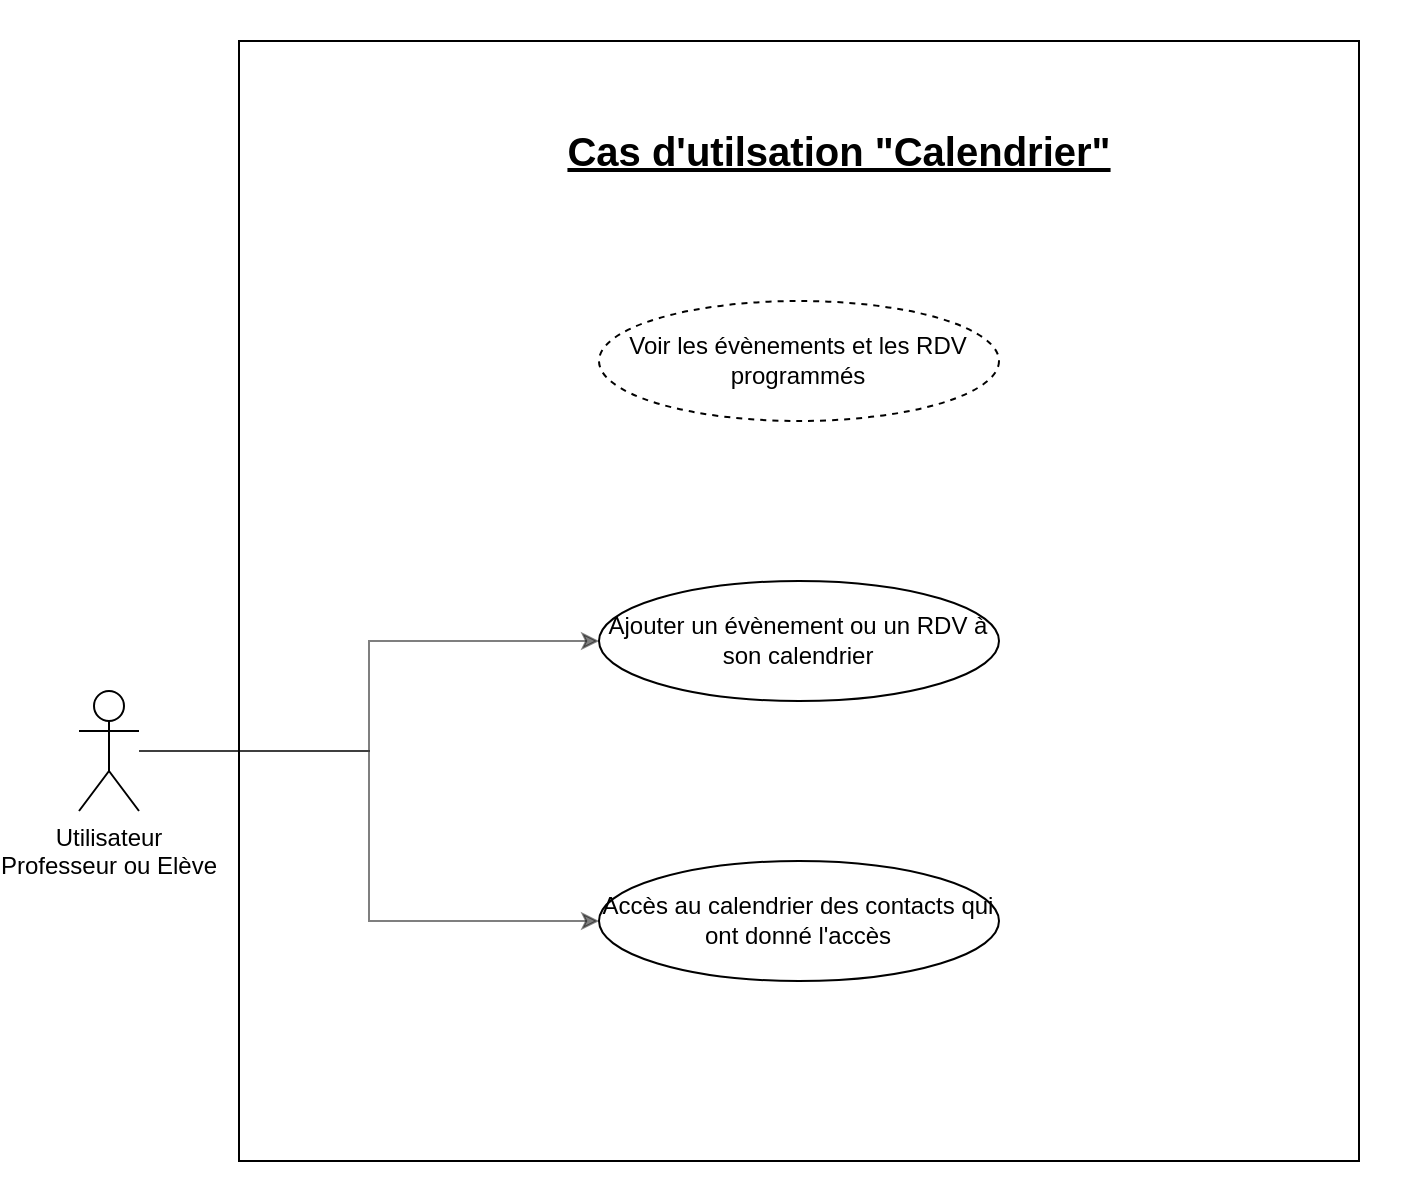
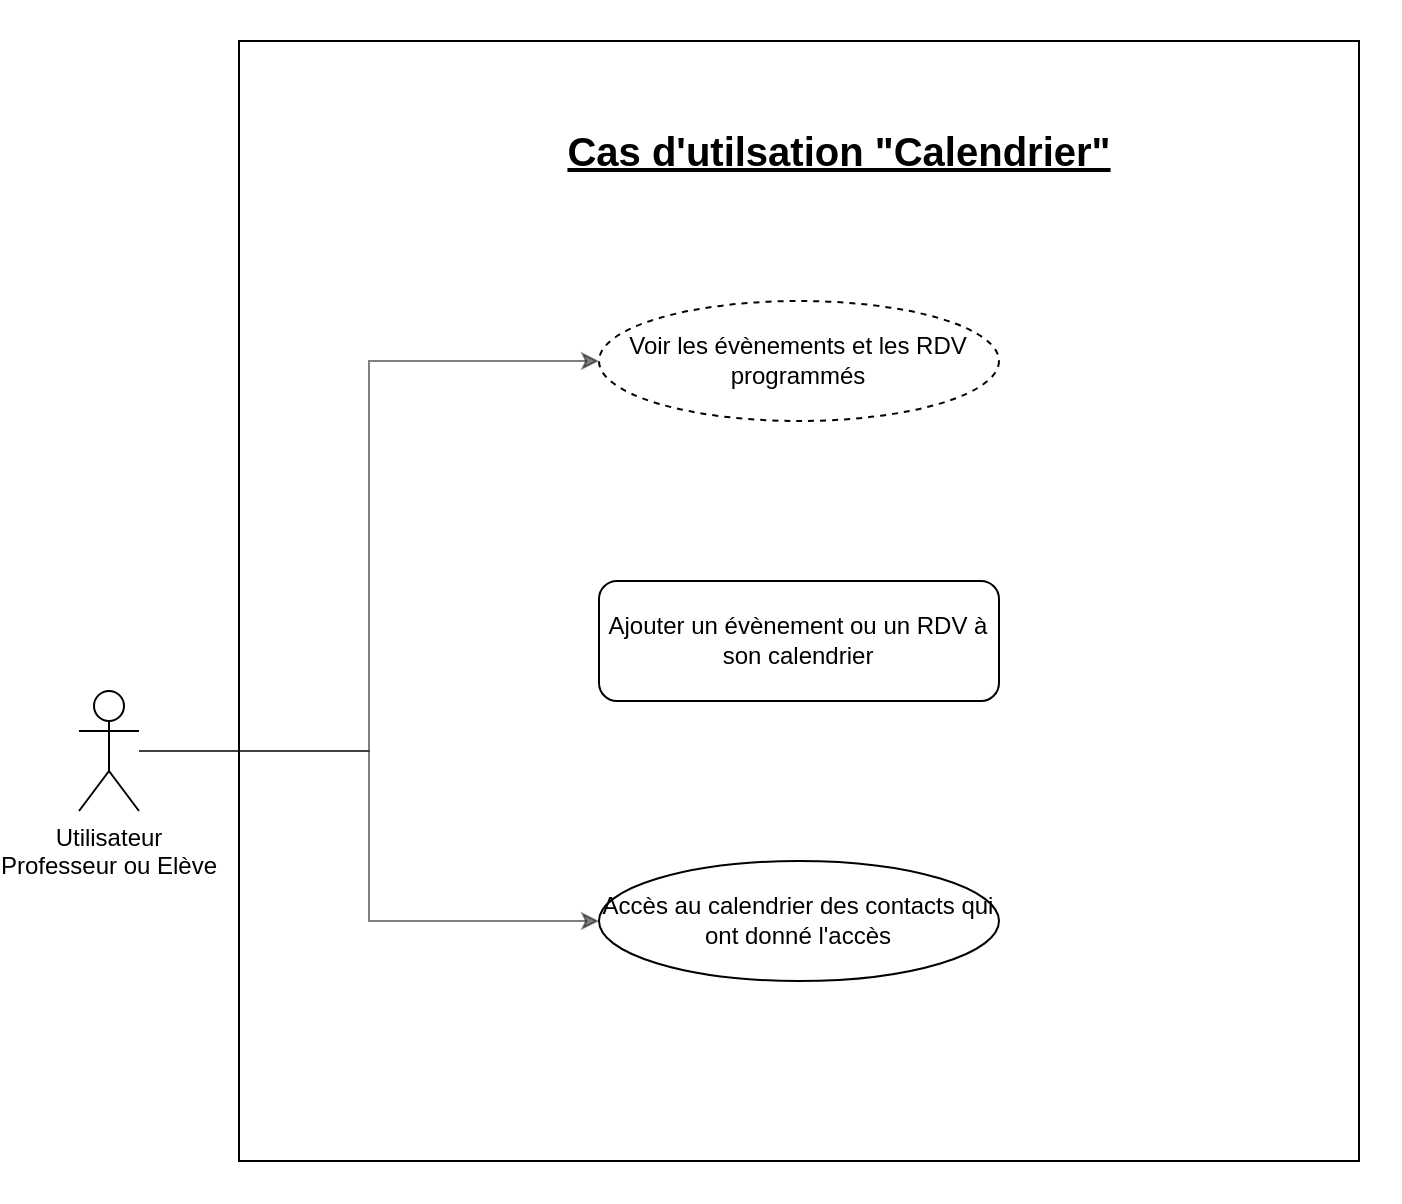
none -> (369, 391)
(479, 641) -> none
(799, 641) -> (799, 641)
